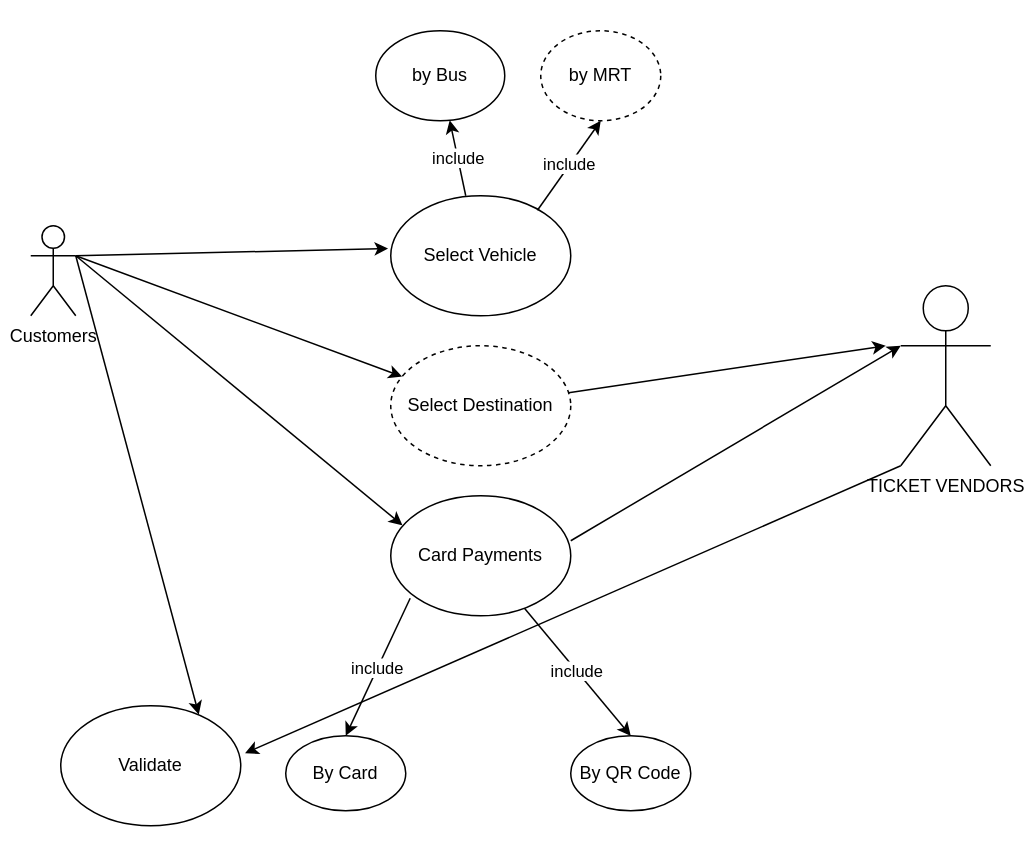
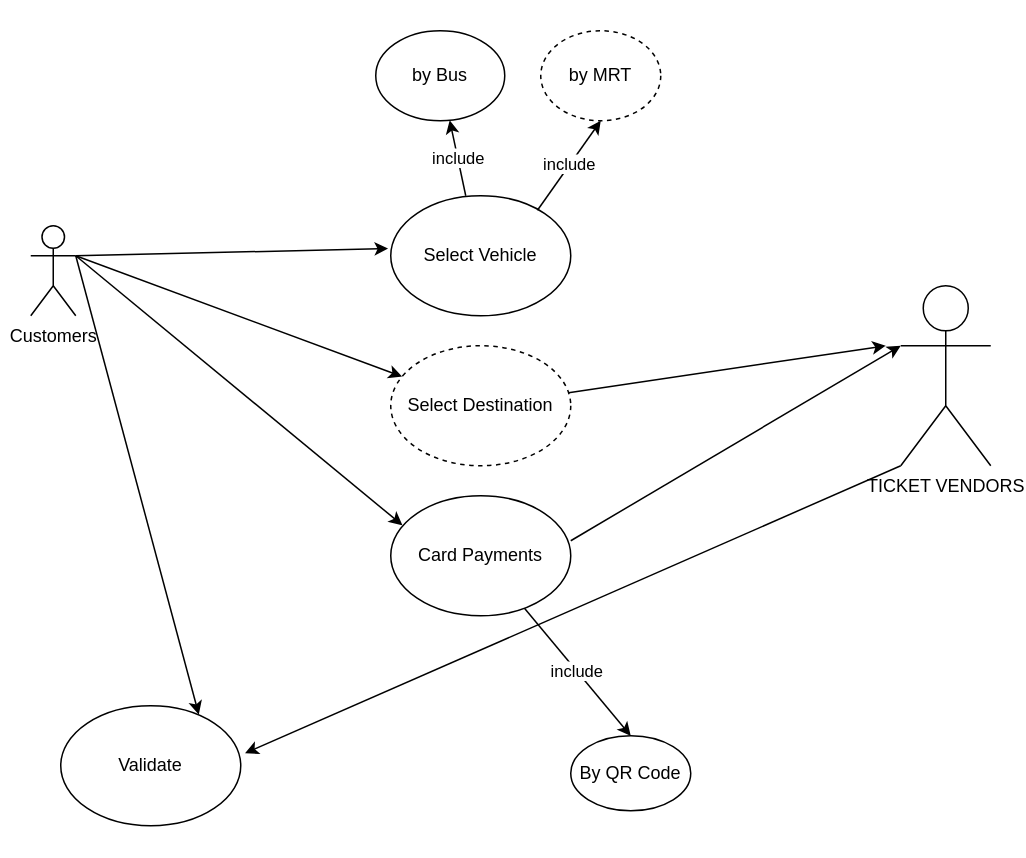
(380, 663) -> none
(346, 773) -> none
